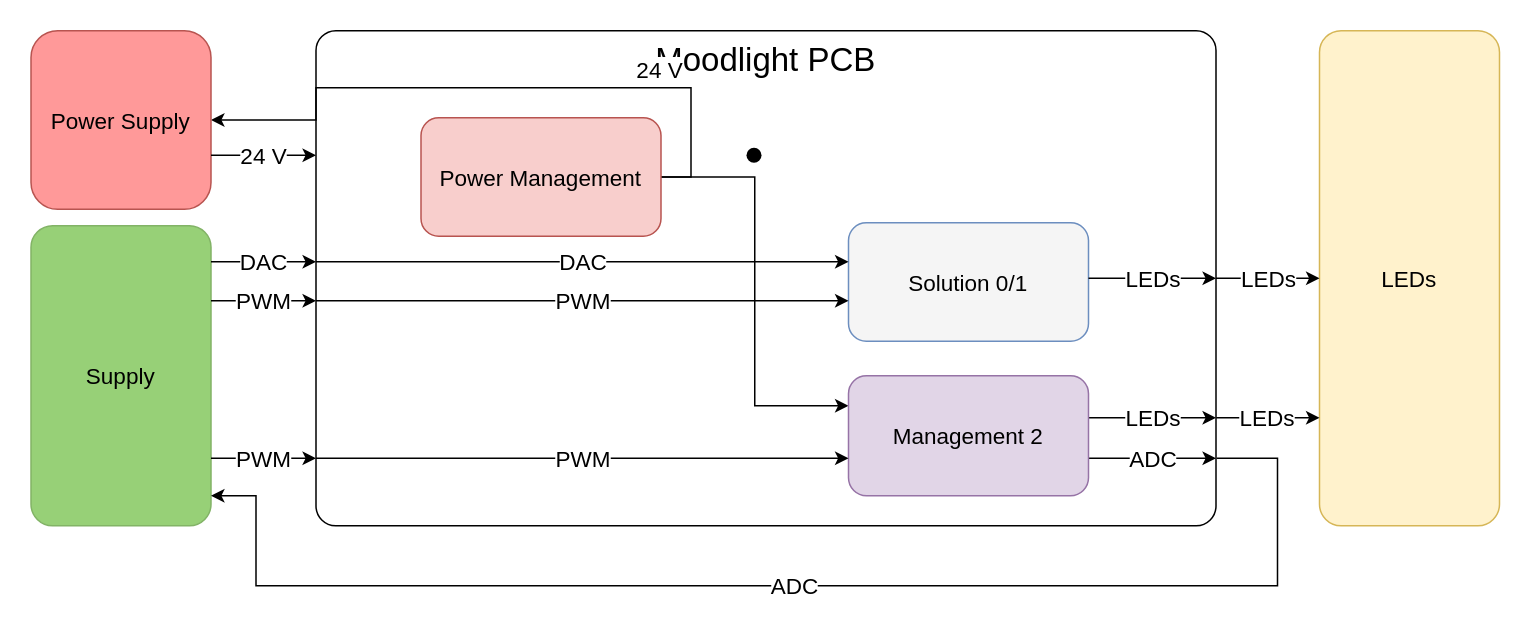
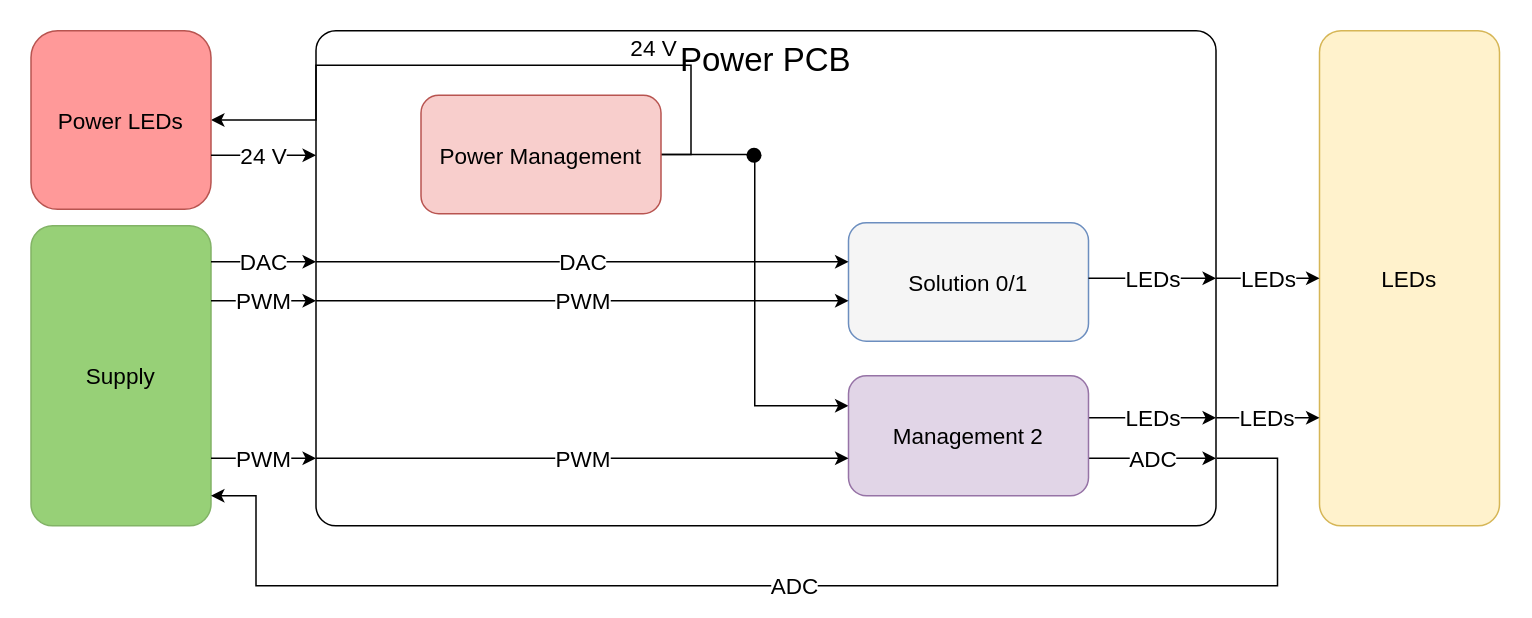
(766, 52) -> (766, 52)
(121, 121) -> (121, 121)
(541, 177) -> (541, 155)
